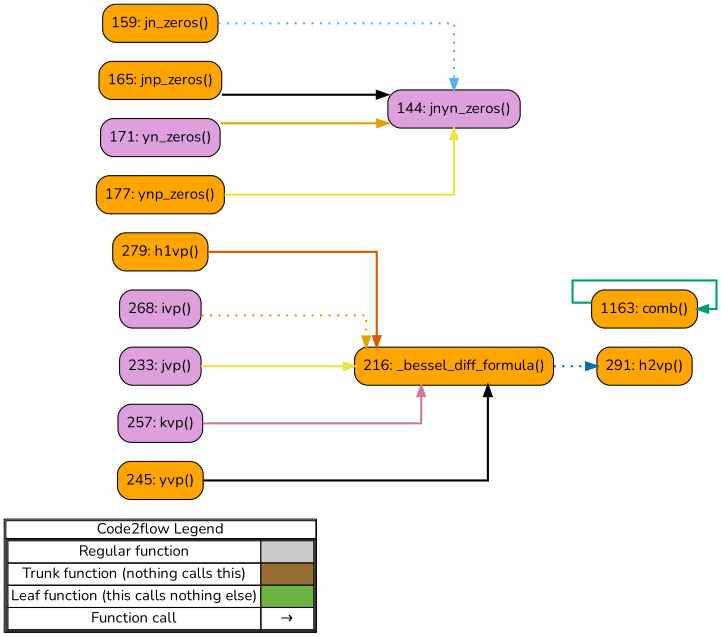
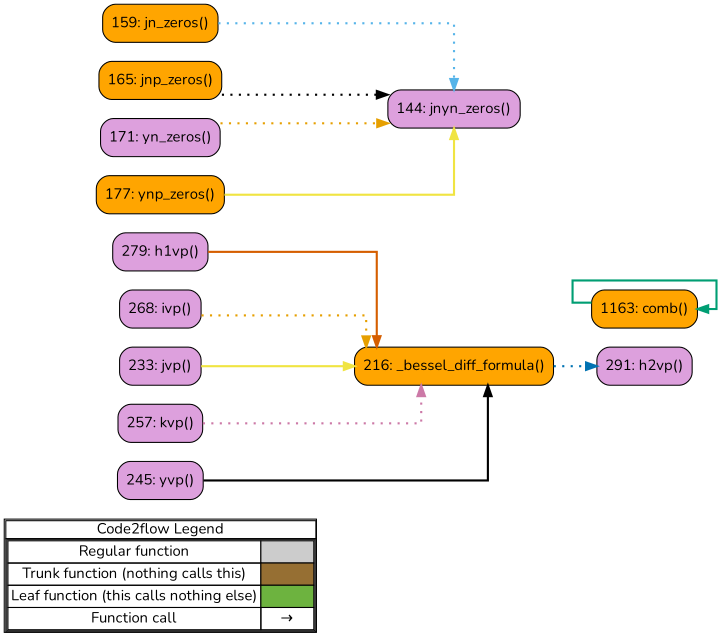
(299, 95) -> (299, 95)
(299, 123) -> (299, 123)
(160, 252) -> (160, 252)
(645, 366) -> (645, 366)
(326, 423) -> (326, 423)
(160, 480) -> (160, 480)
